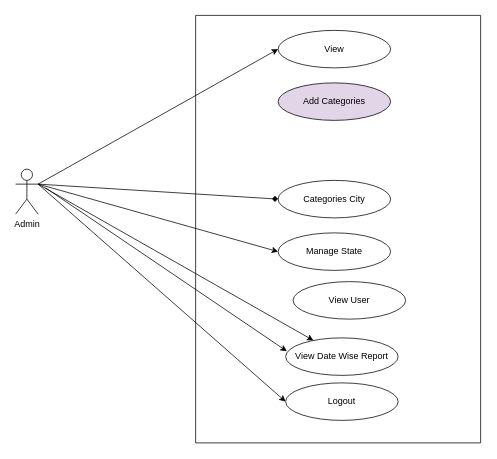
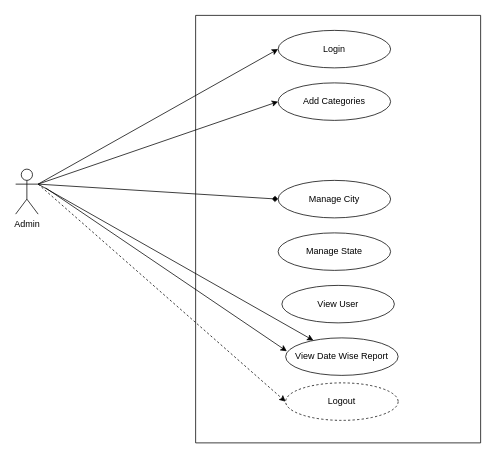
(334, 49) -> (334, 49)
(334, 102) -> (334, 102)
none -> (157, 143)
(334, 199) -> (334, 199)
(158, 218) -> none
(162, 293) -> (162, 293)
(349, 300) -> (338, 304)
(342, 402) -> (342, 402)
